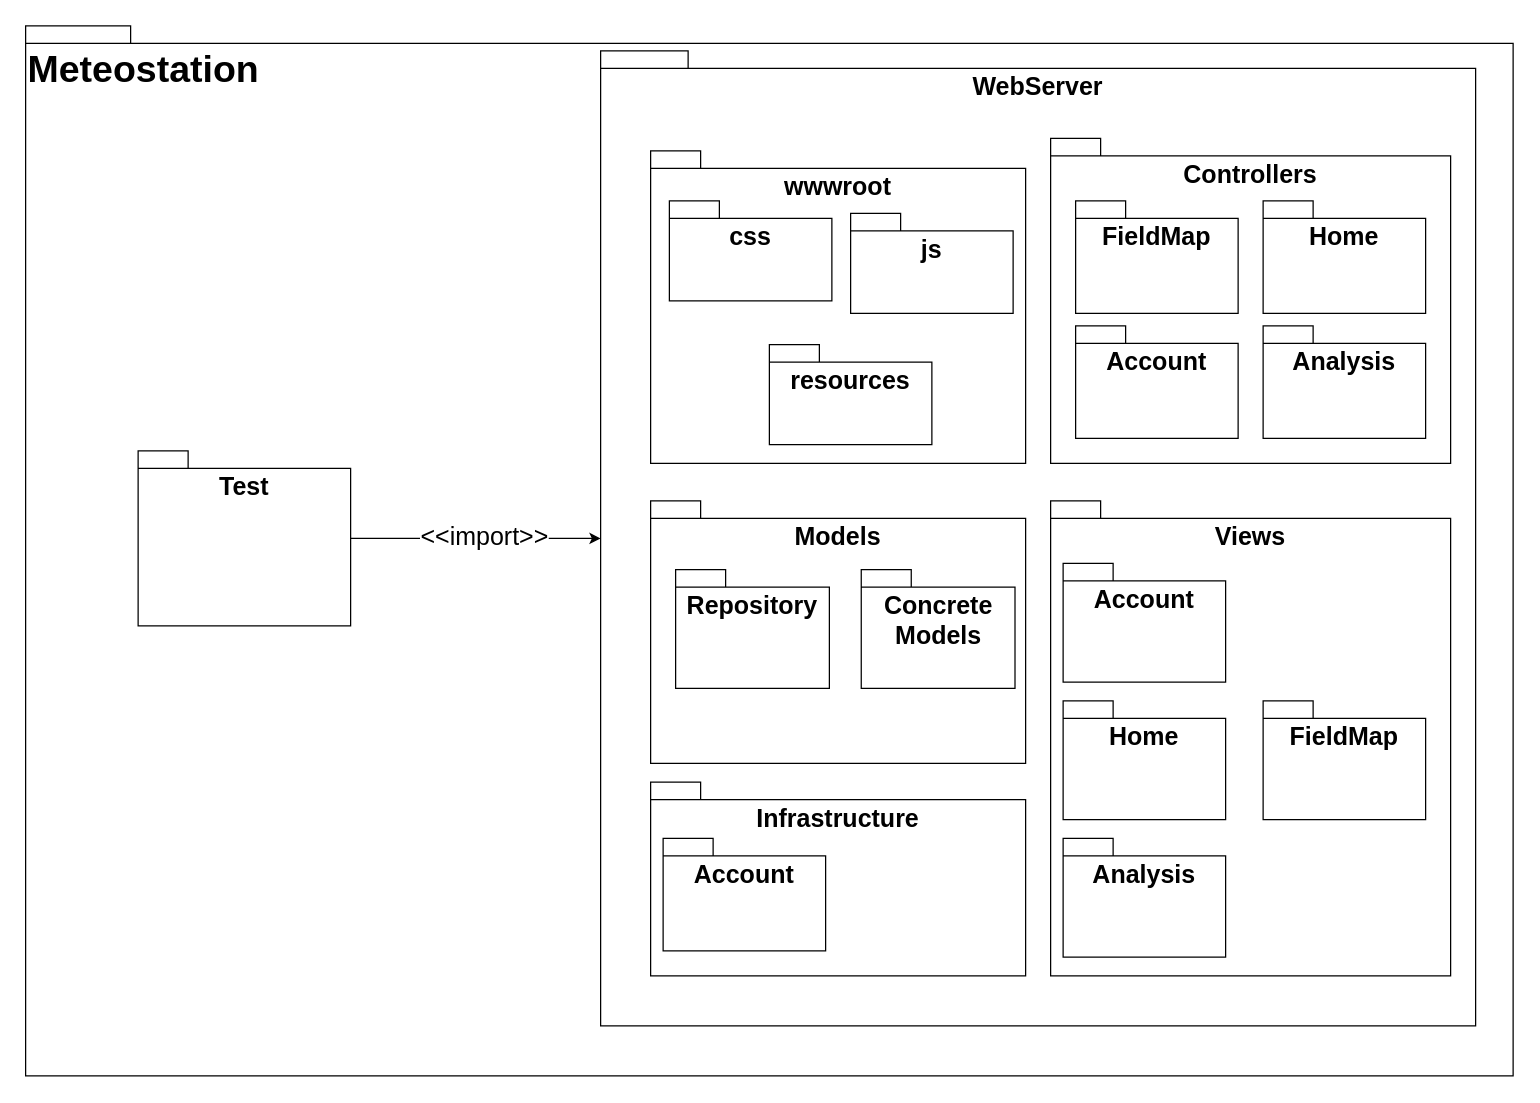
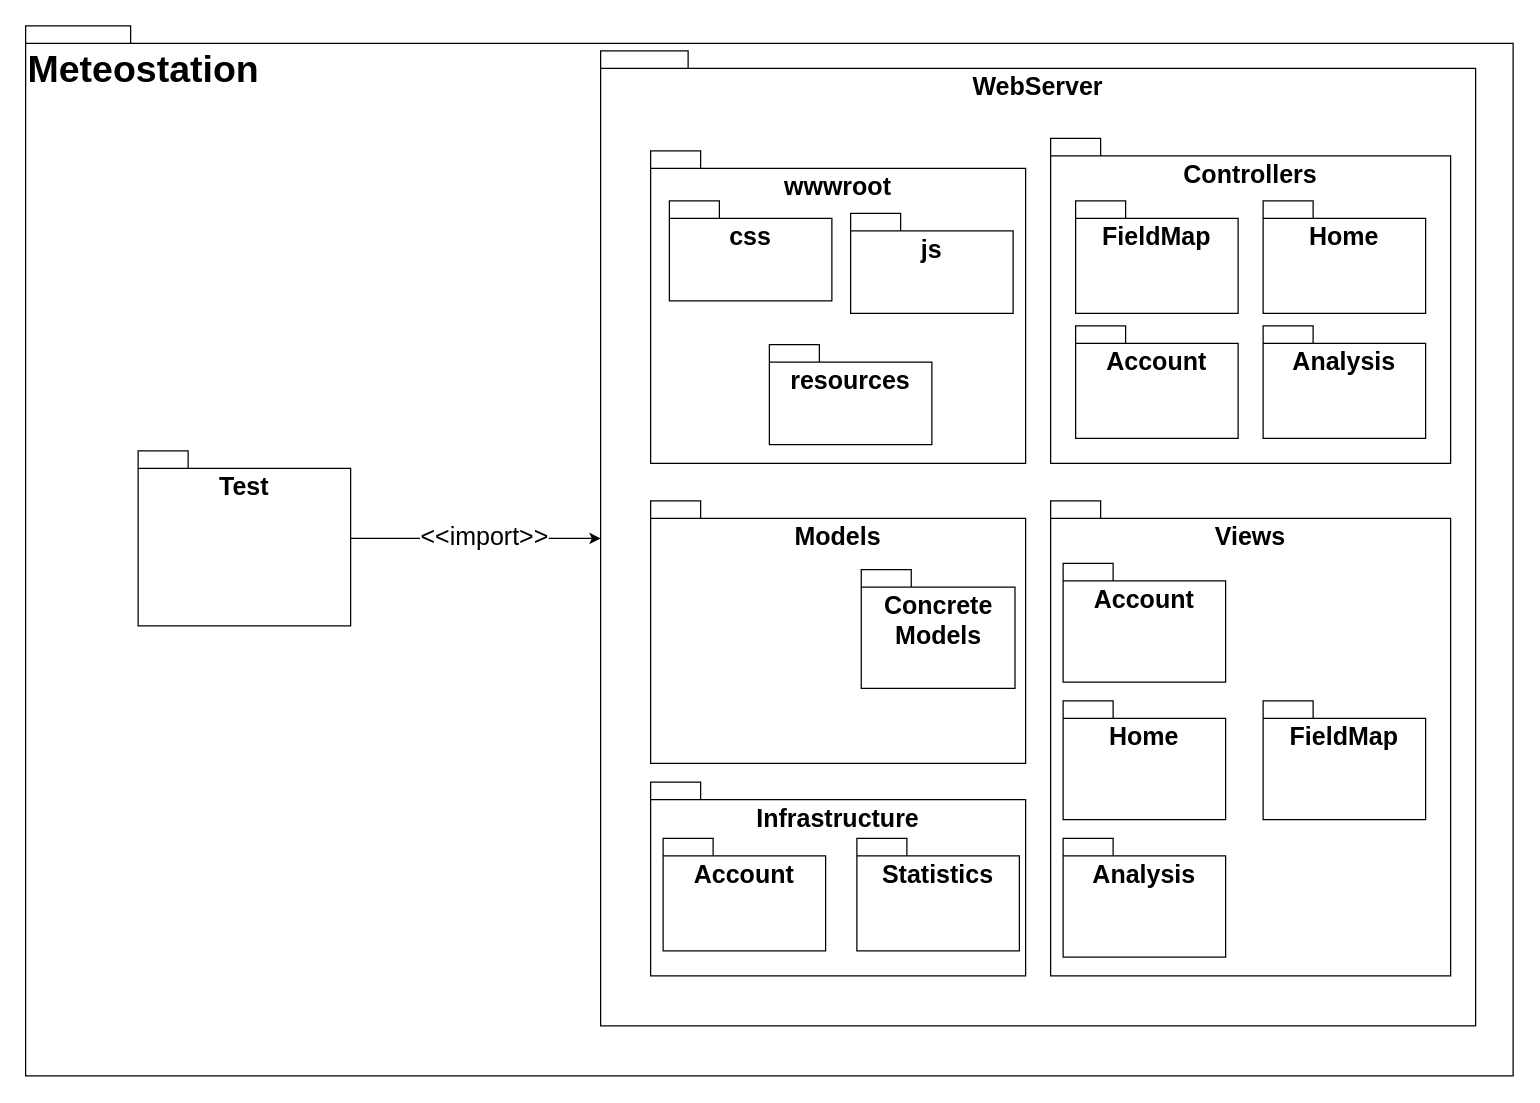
(753, 629) -> none
none -> (938, 894)
